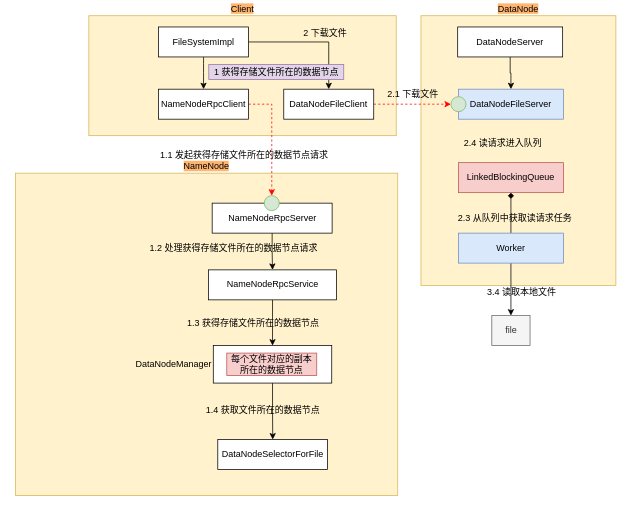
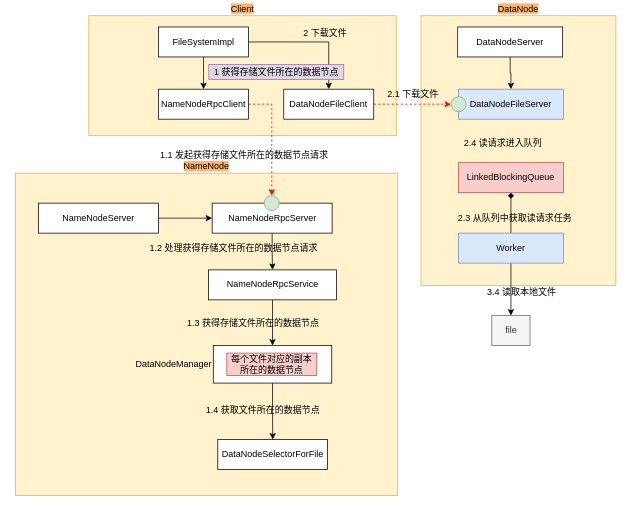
none -> (99, 218)
none -> (205, 218)
